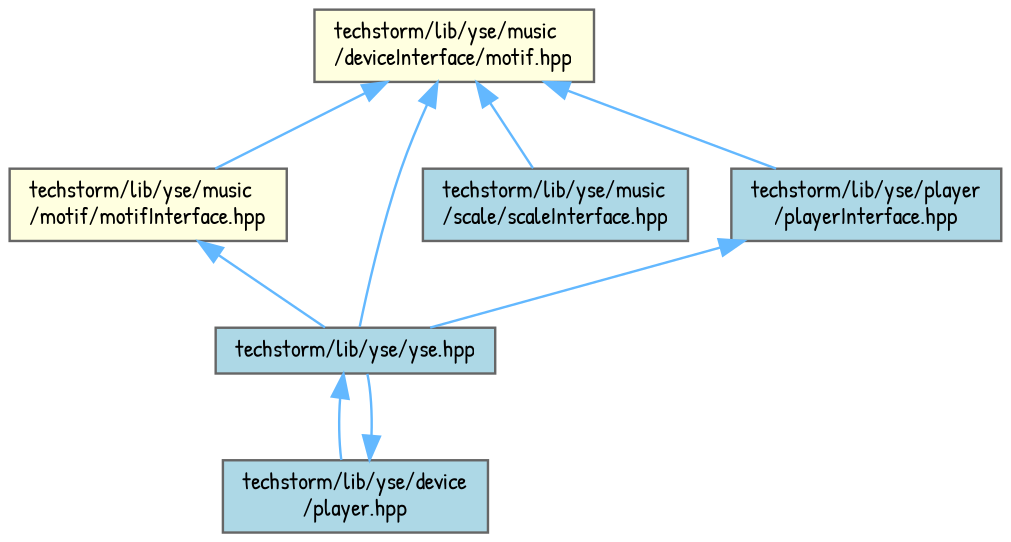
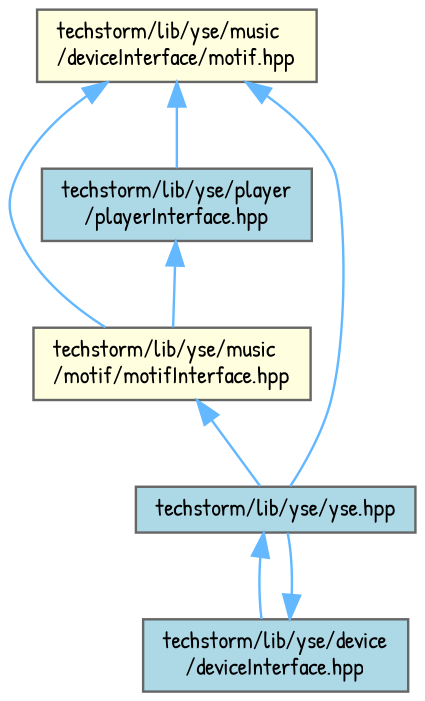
(555, 205) -> none
(575, 288) -> (174, 297)
(355, 496) -> (276, 655)
